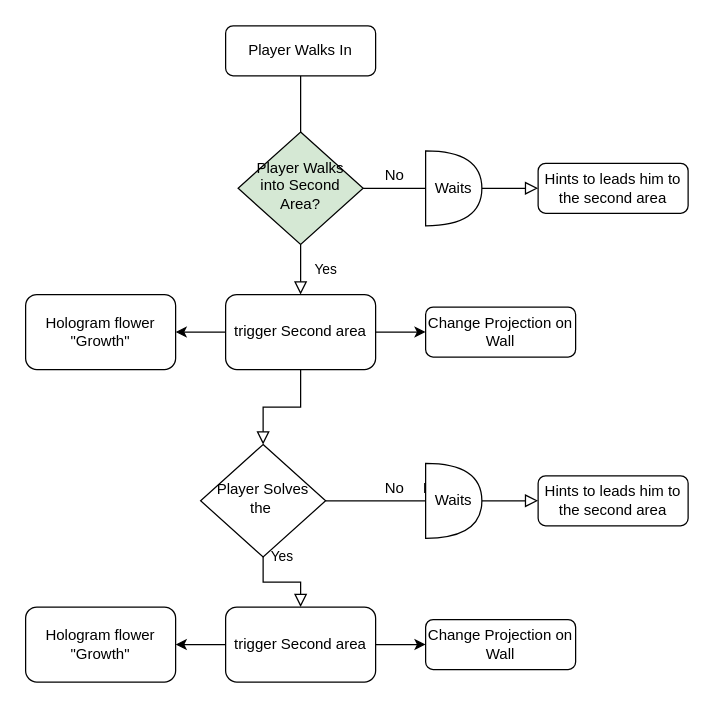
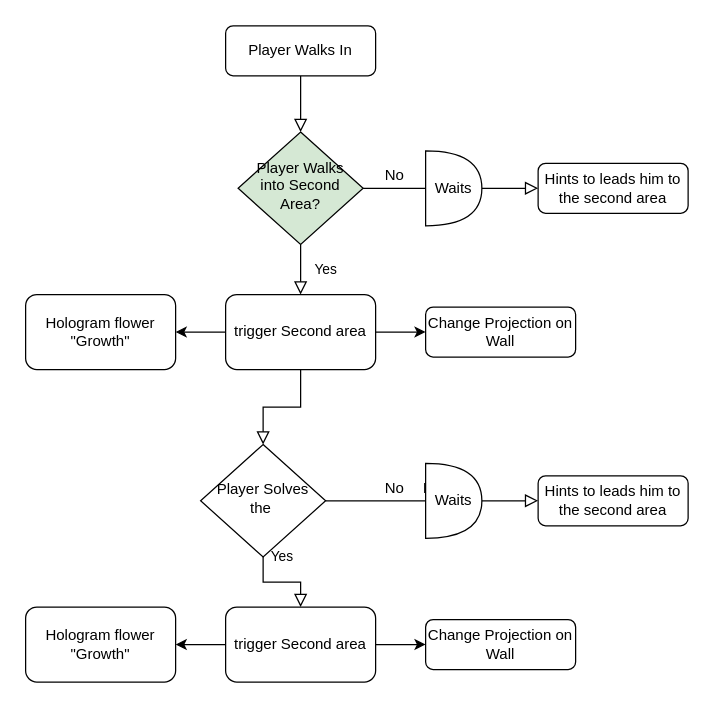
(301, 124) -> (301, 118)
